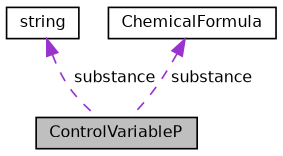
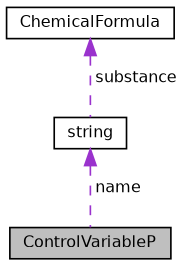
(113, 78) -> (116, 188)
(156, 87) -> (90, 87)
